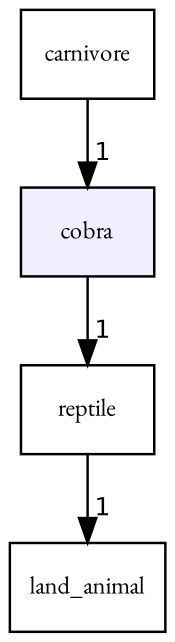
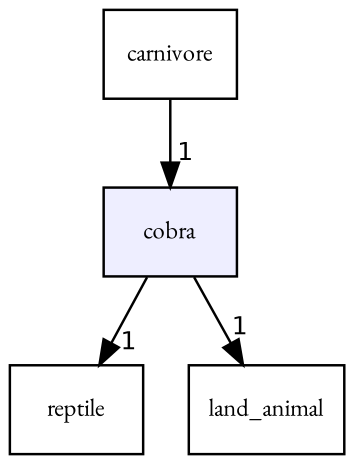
(88, 486) -> (212, 310)
